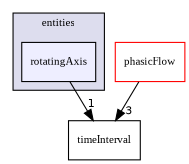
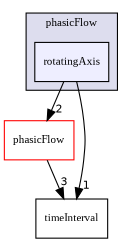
(59, 23) -> (72, 23)
none -> (57, 97)
